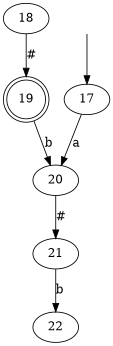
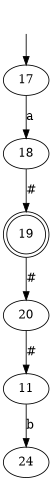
(73, 136) -> (26, 113)
(49, 144) -> (32, 279)
(56, 254) -> (26, 389)
(56, 327) -> (26, 462)
